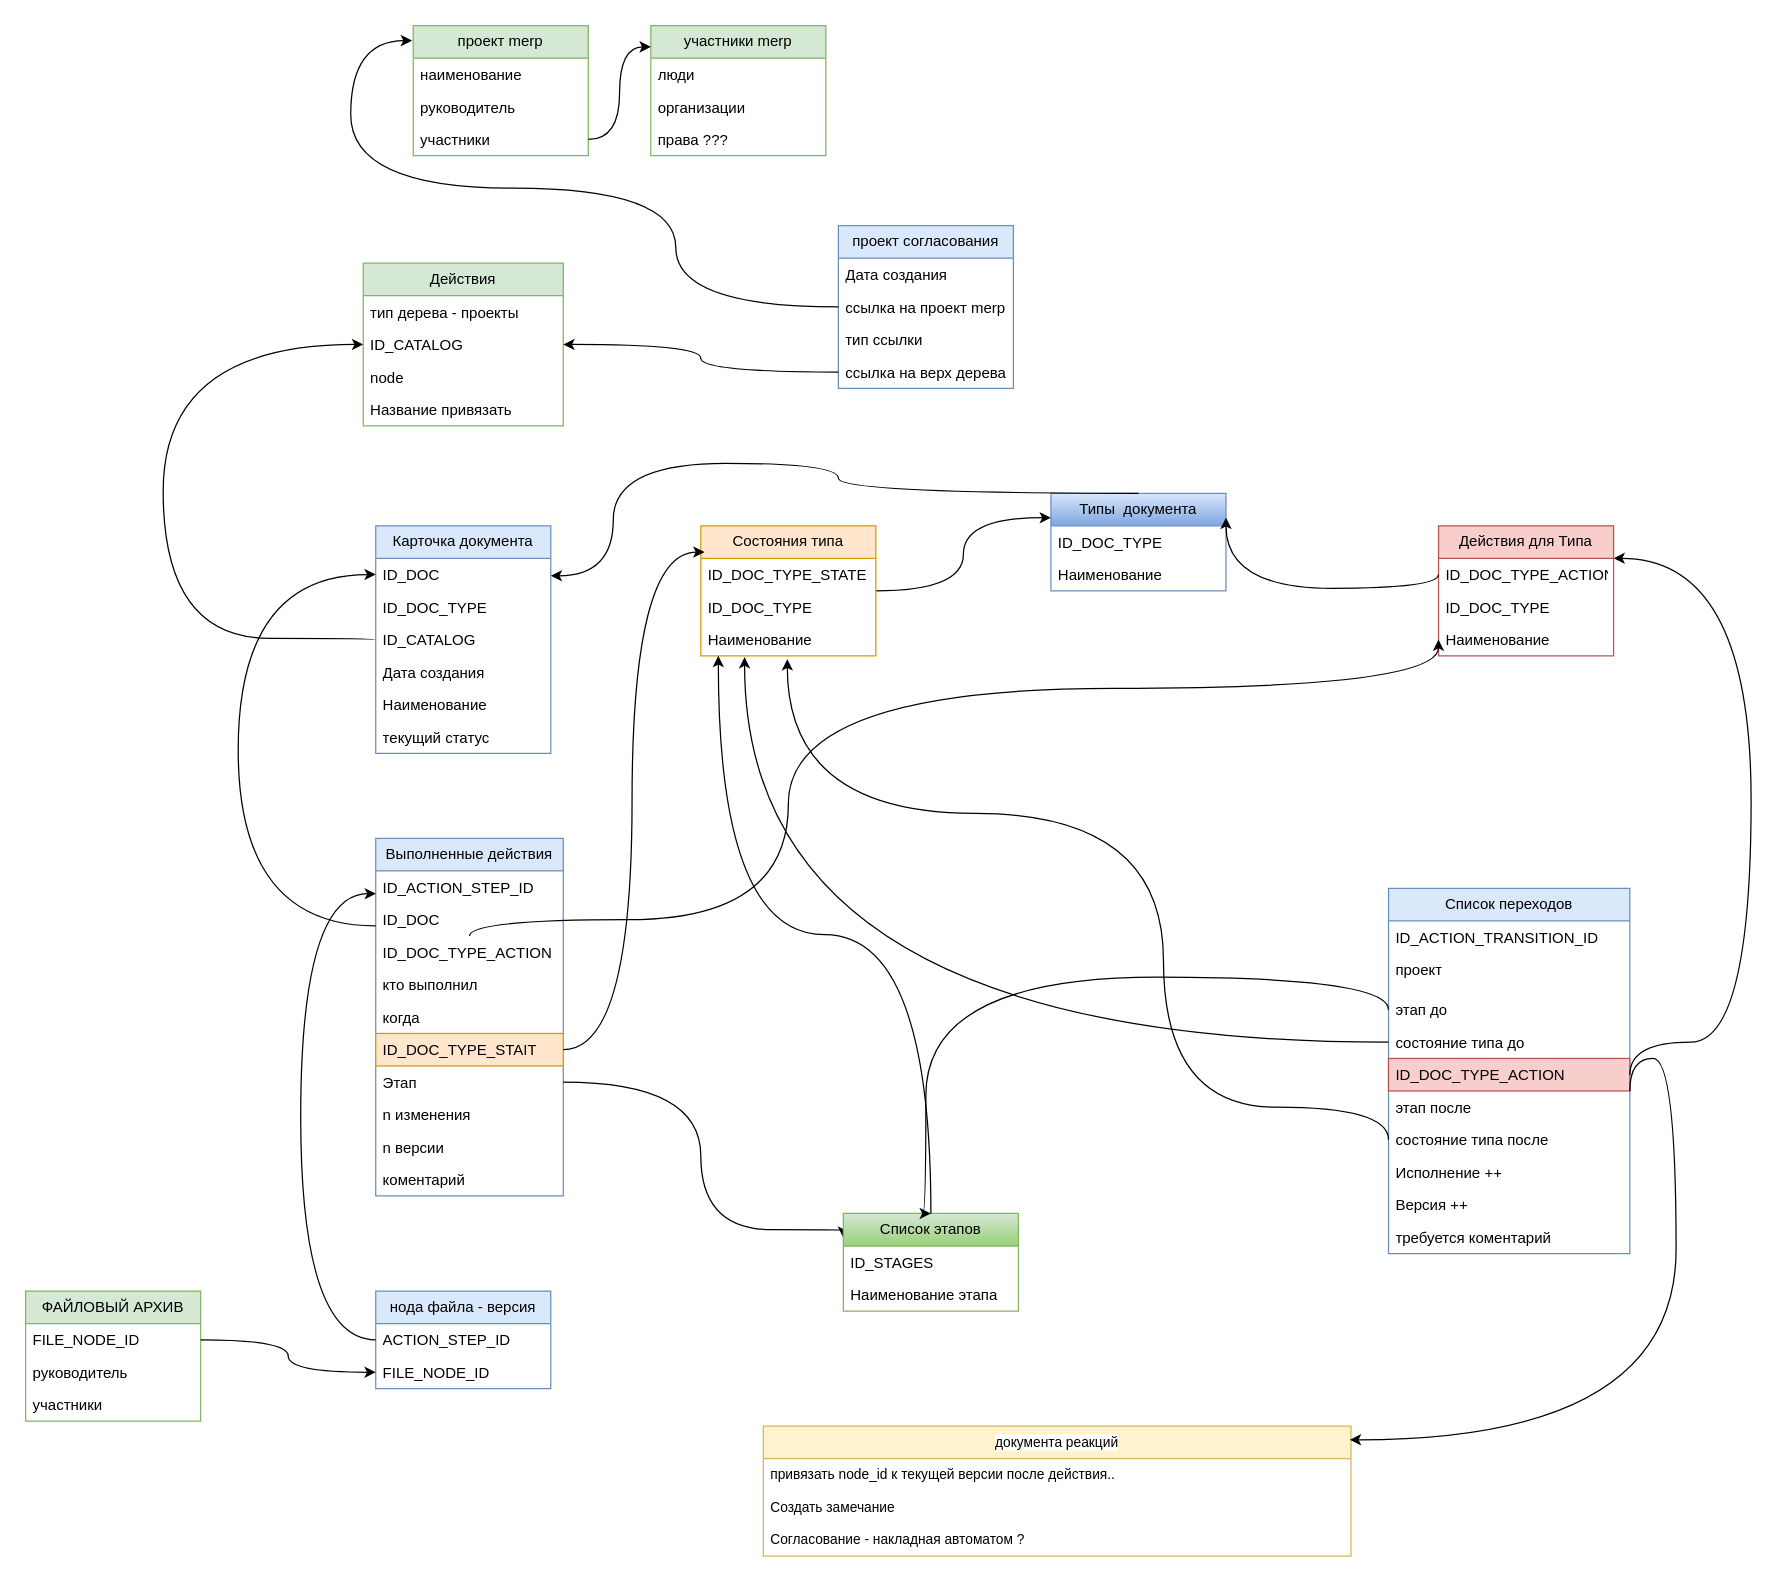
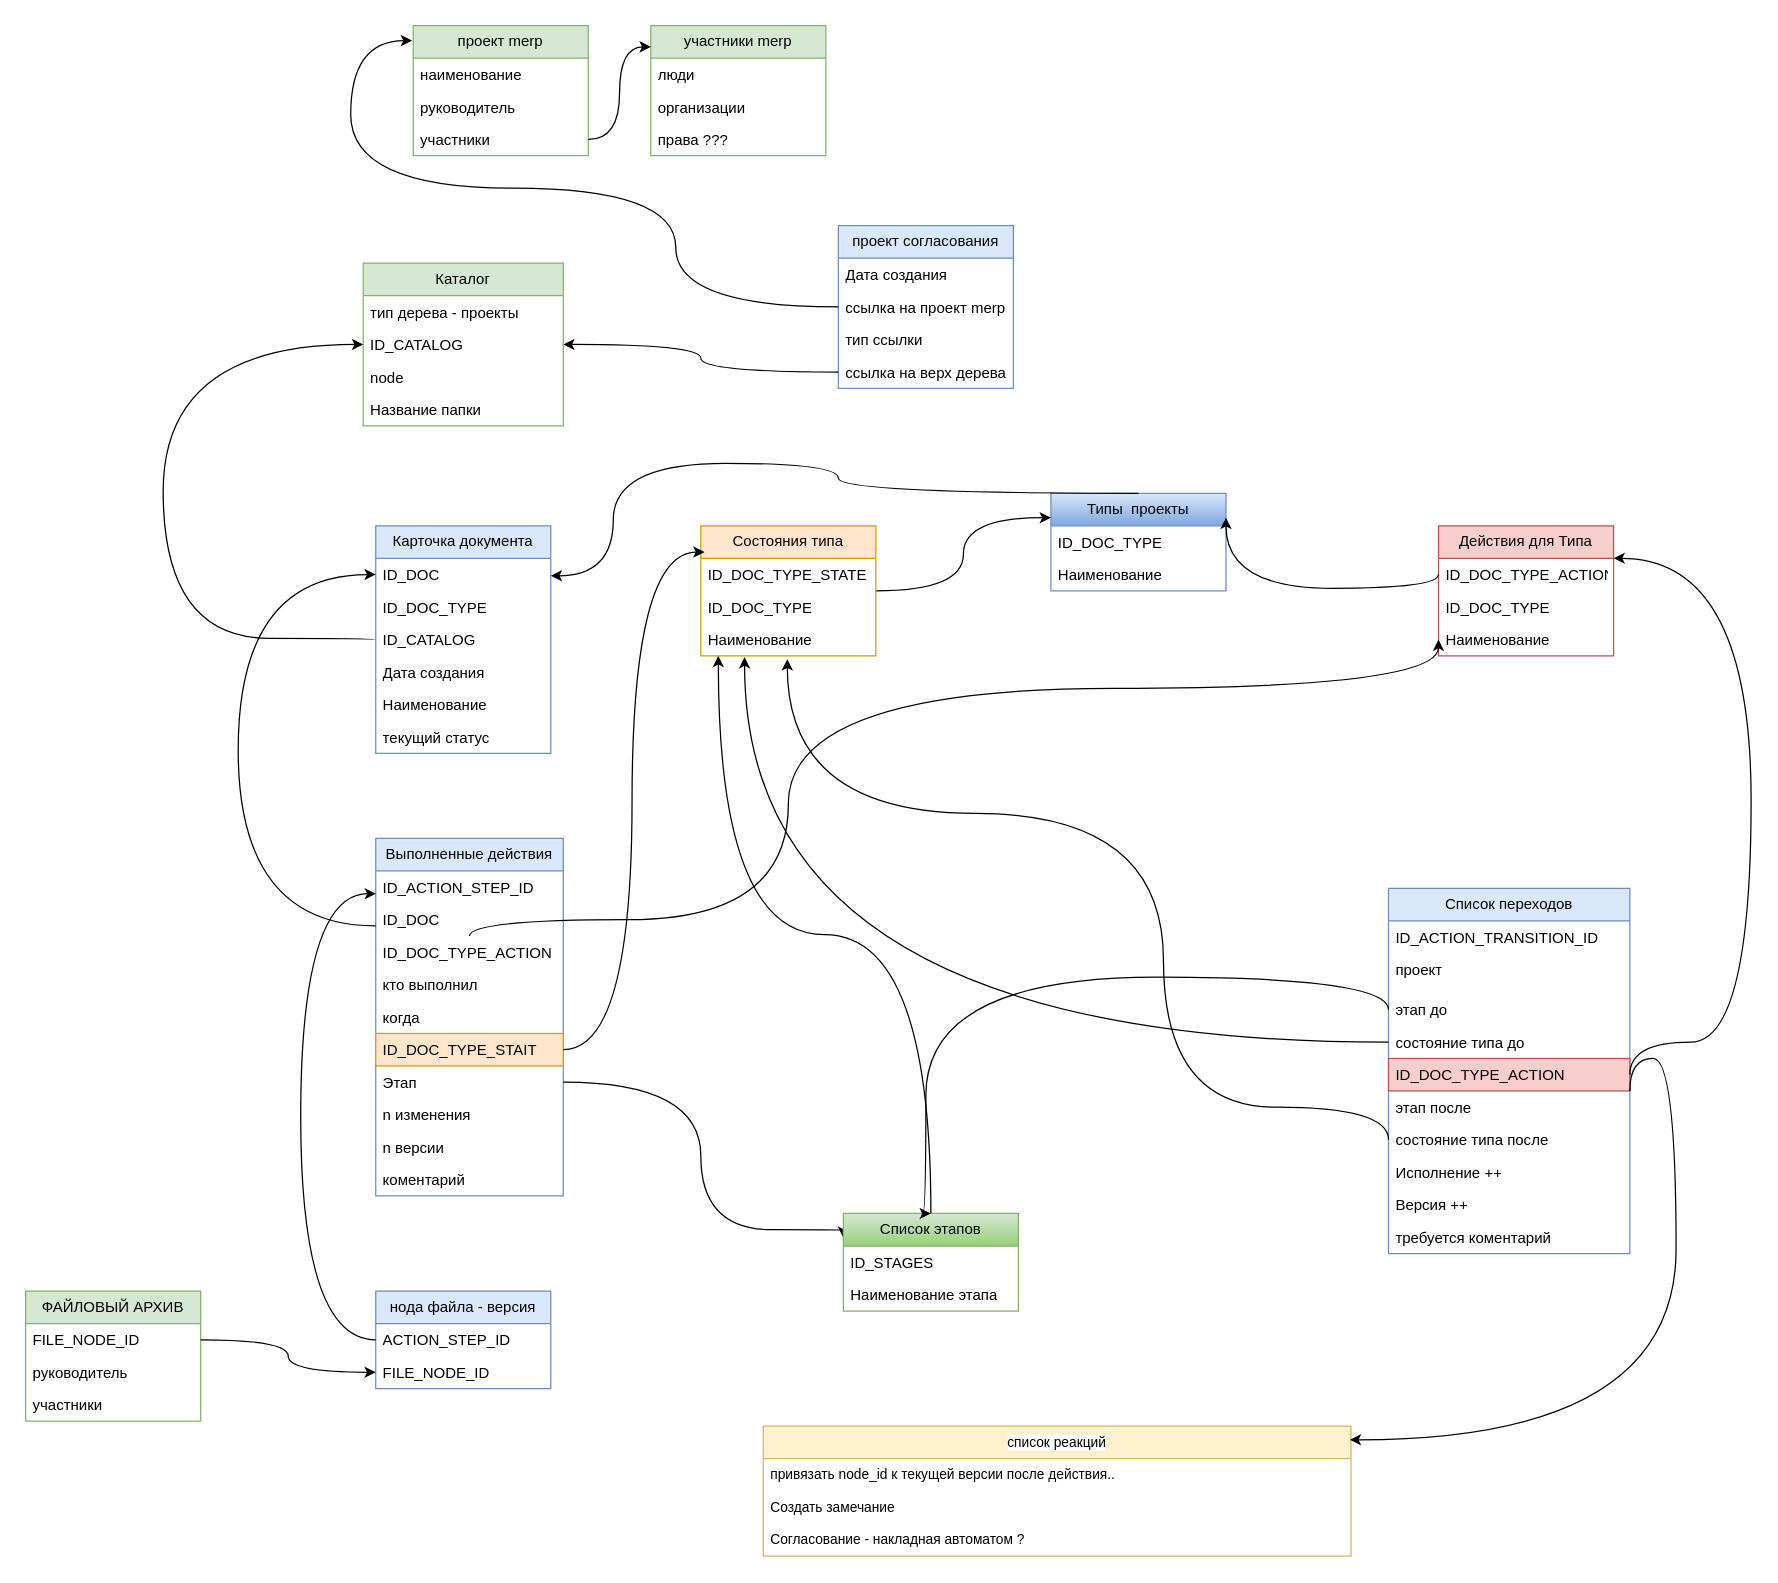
(463, 279) -> (463, 279)
(444, 411) -> (427, 411)
(1138, 509) -> (1138, 509)
(1057, 1442) -> (1057, 1442)
